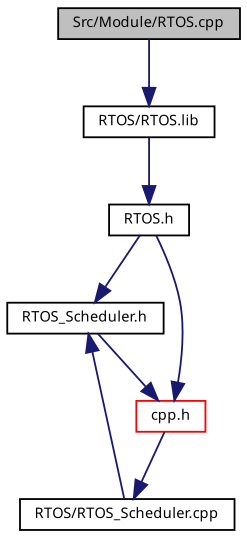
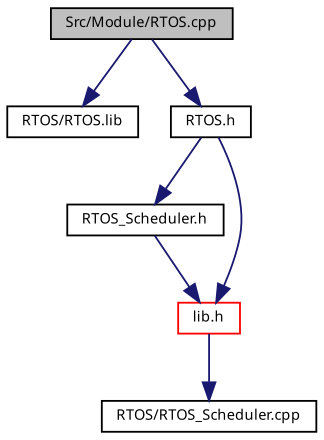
(149, 162) -> (171, 65)
(171, 416) -> (209, 318)
(108, 425) -> none
